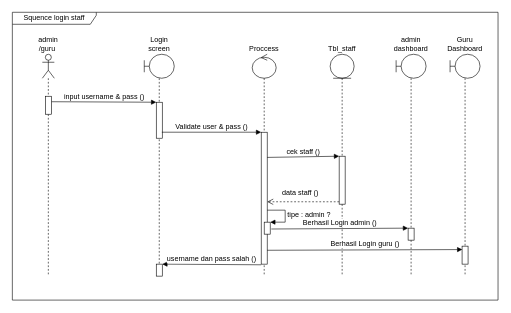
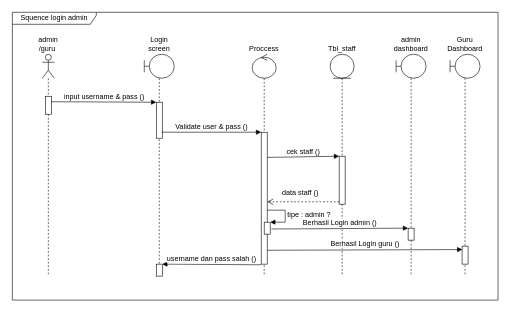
(54, 18) -> (54, 18)
